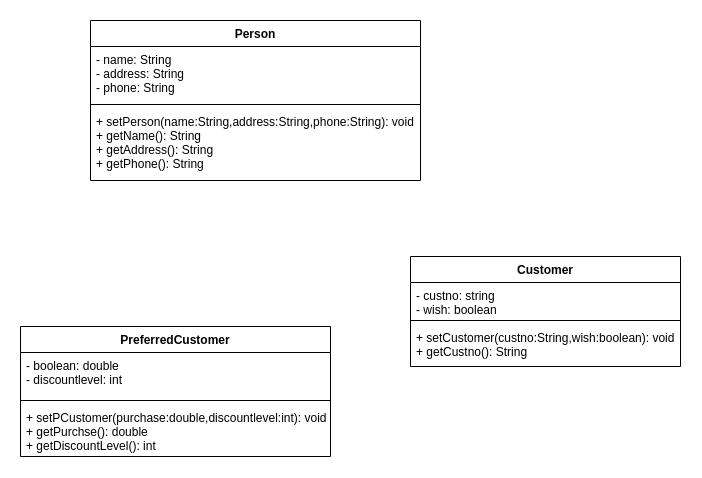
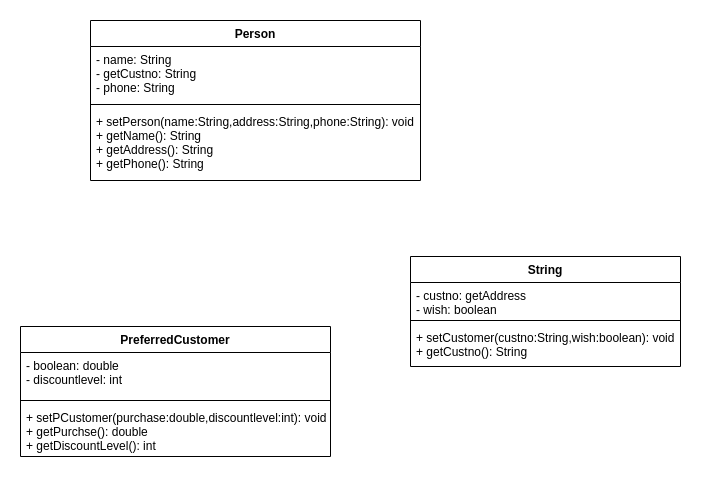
(137, 60) -> (137, 60)
(545, 270) -> (545, 270)
(464, 296) -> (479, 296)
